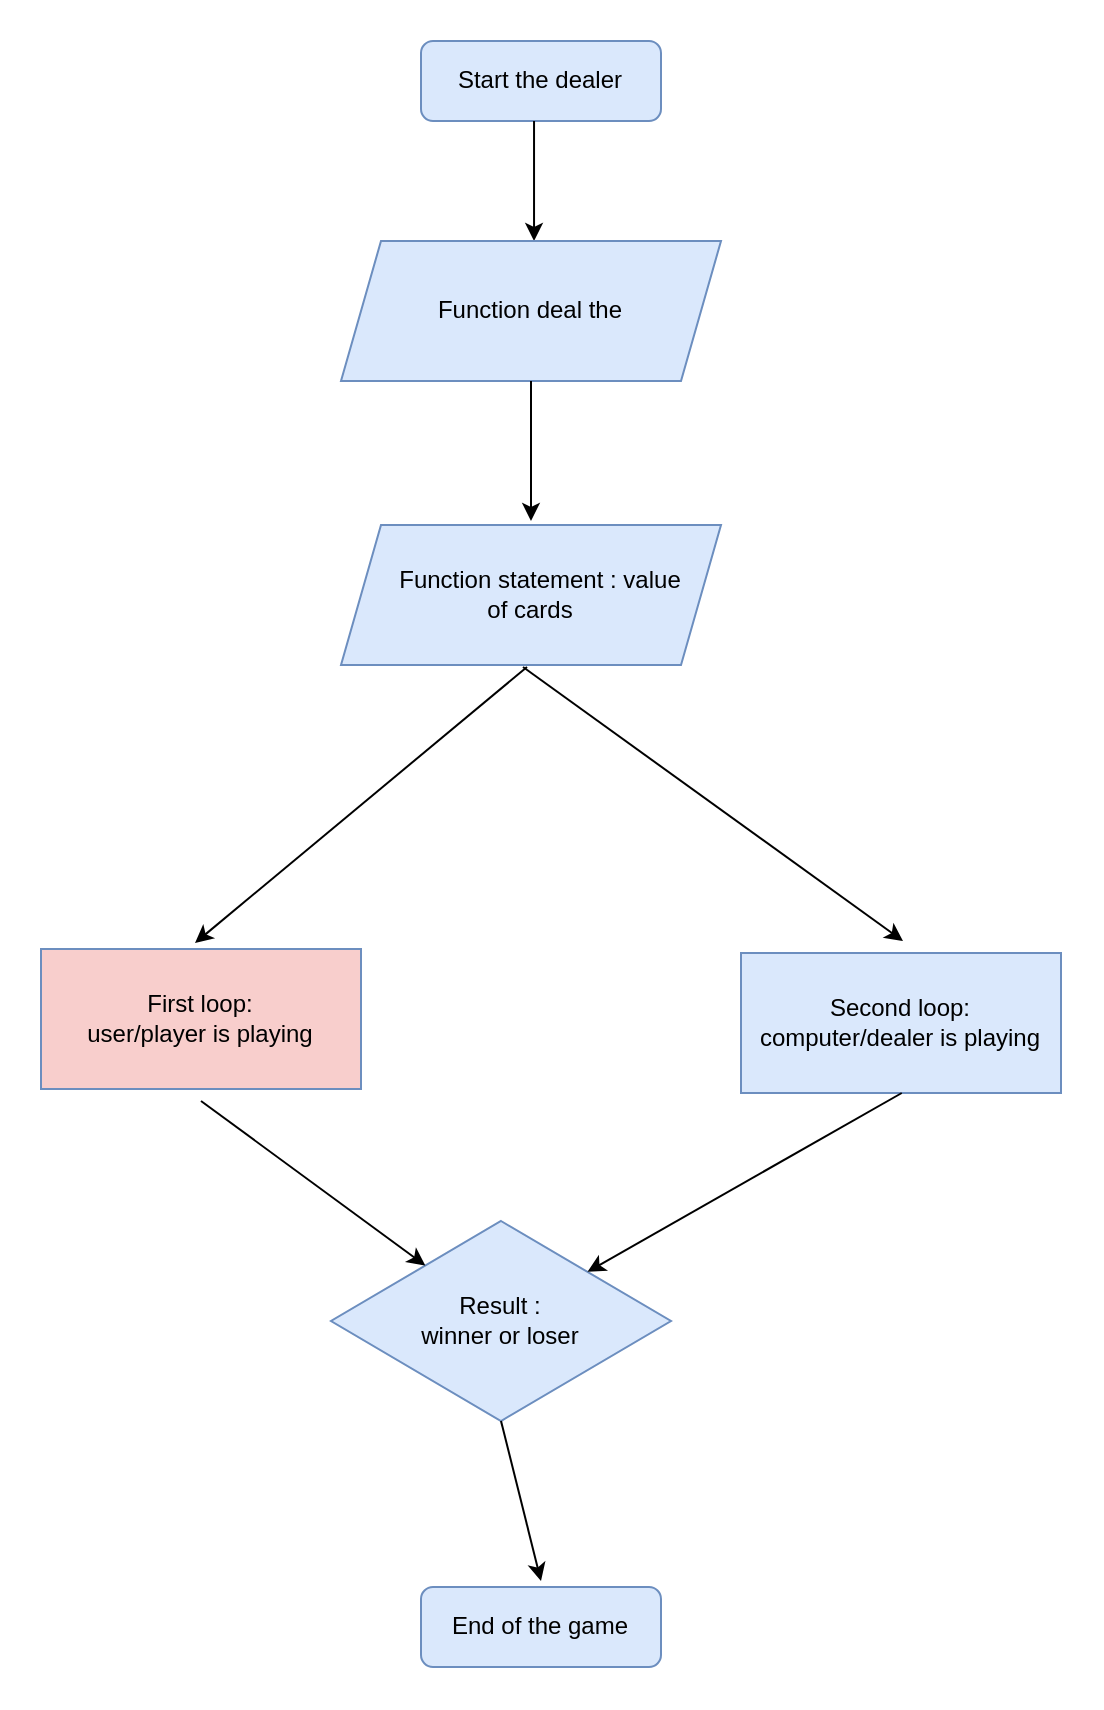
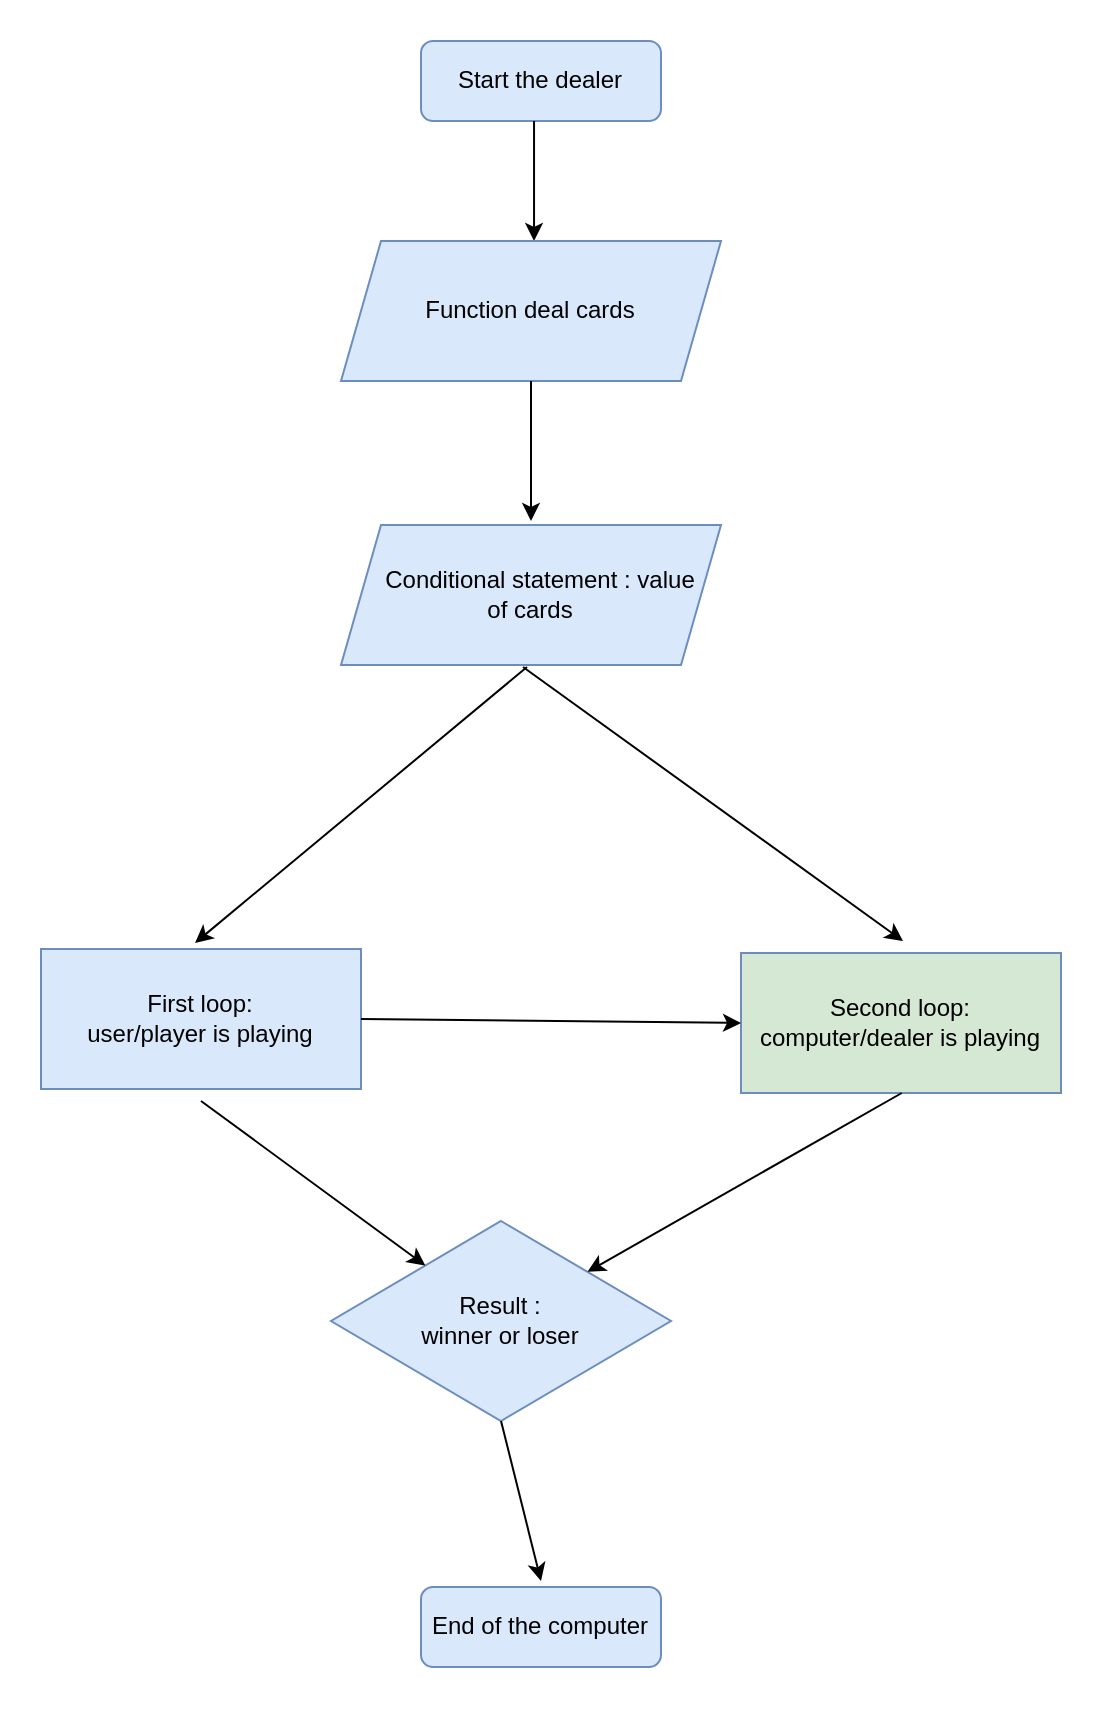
(531, 311) -> (531, 311)
(531, 595) -> (531, 595)
(201, 1019) -> (201, 1019)
none -> (544, 1021)
(901, 1023) -> (901, 1023)
(541, 1627) -> (541, 1627)
